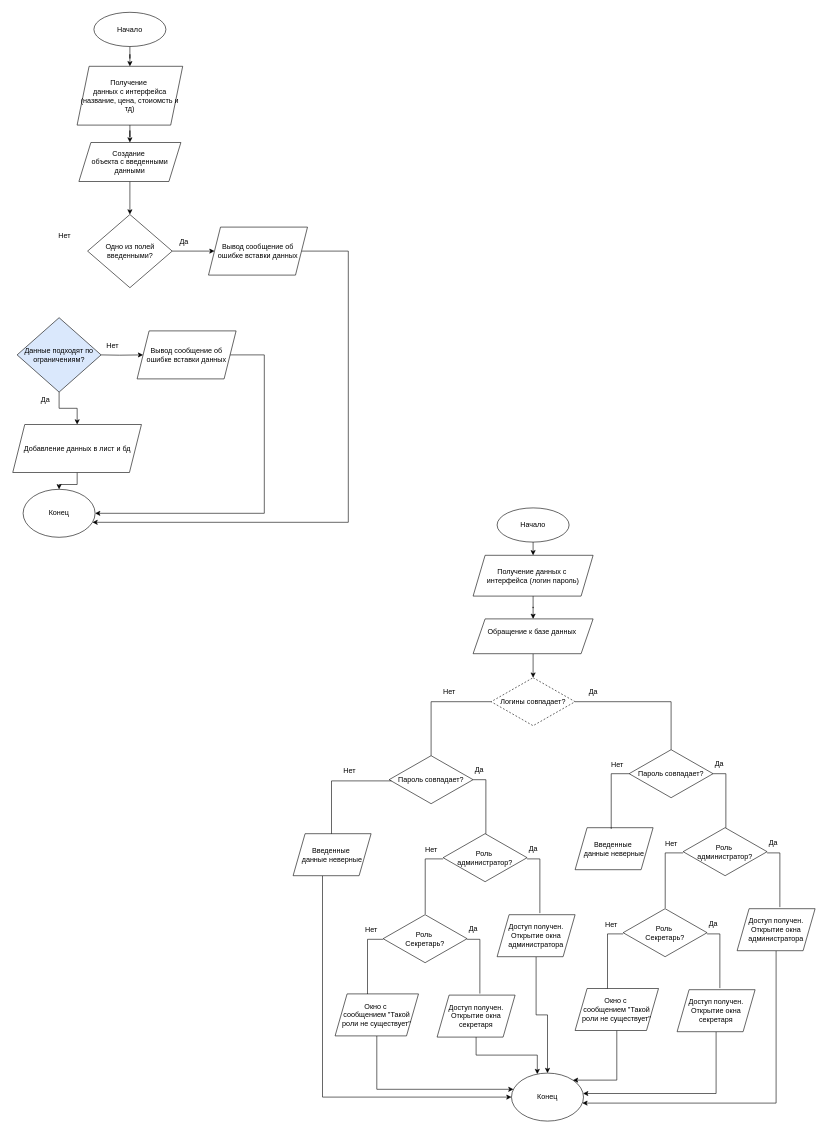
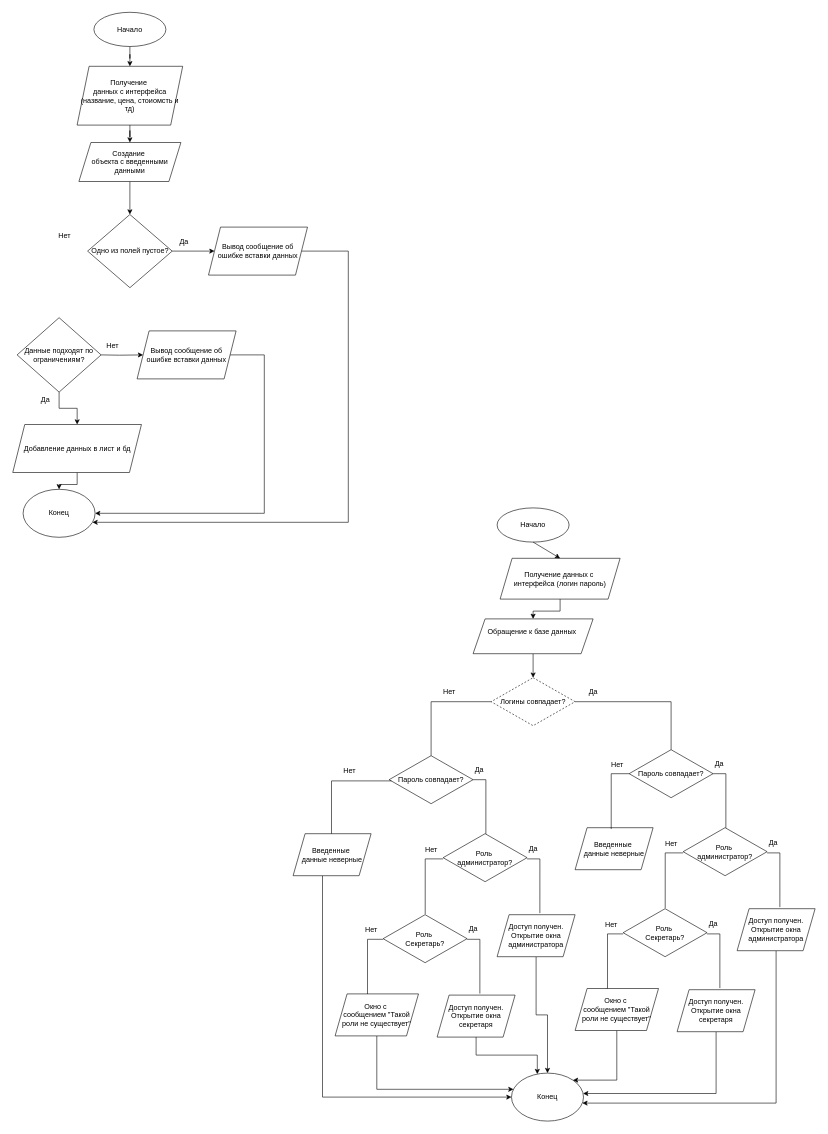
(130, 251) -> (130, 251)
(59, 355) -> (59, 355)
(533, 576) -> (560, 579)
